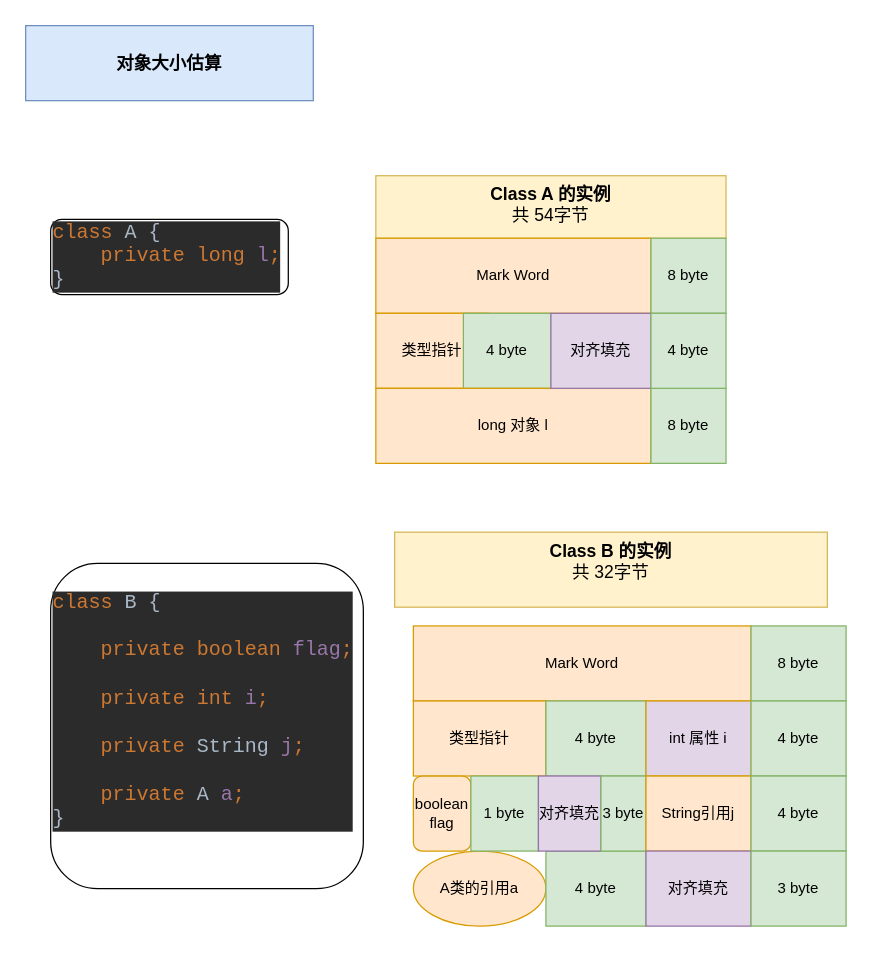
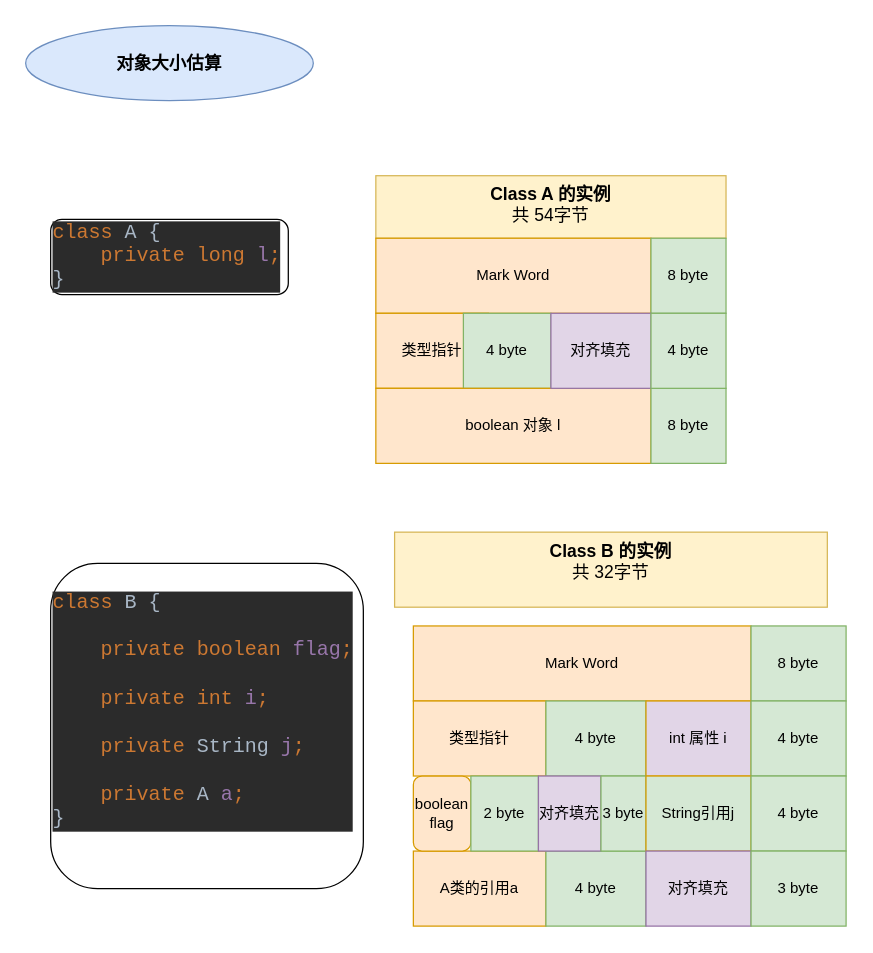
(169, 63) -> (169, 63)
(513, 426) -> (513, 426)
(504, 813) -> (504, 813)
(698, 813) -> (698, 813)
(479, 888) -> (479, 888)
